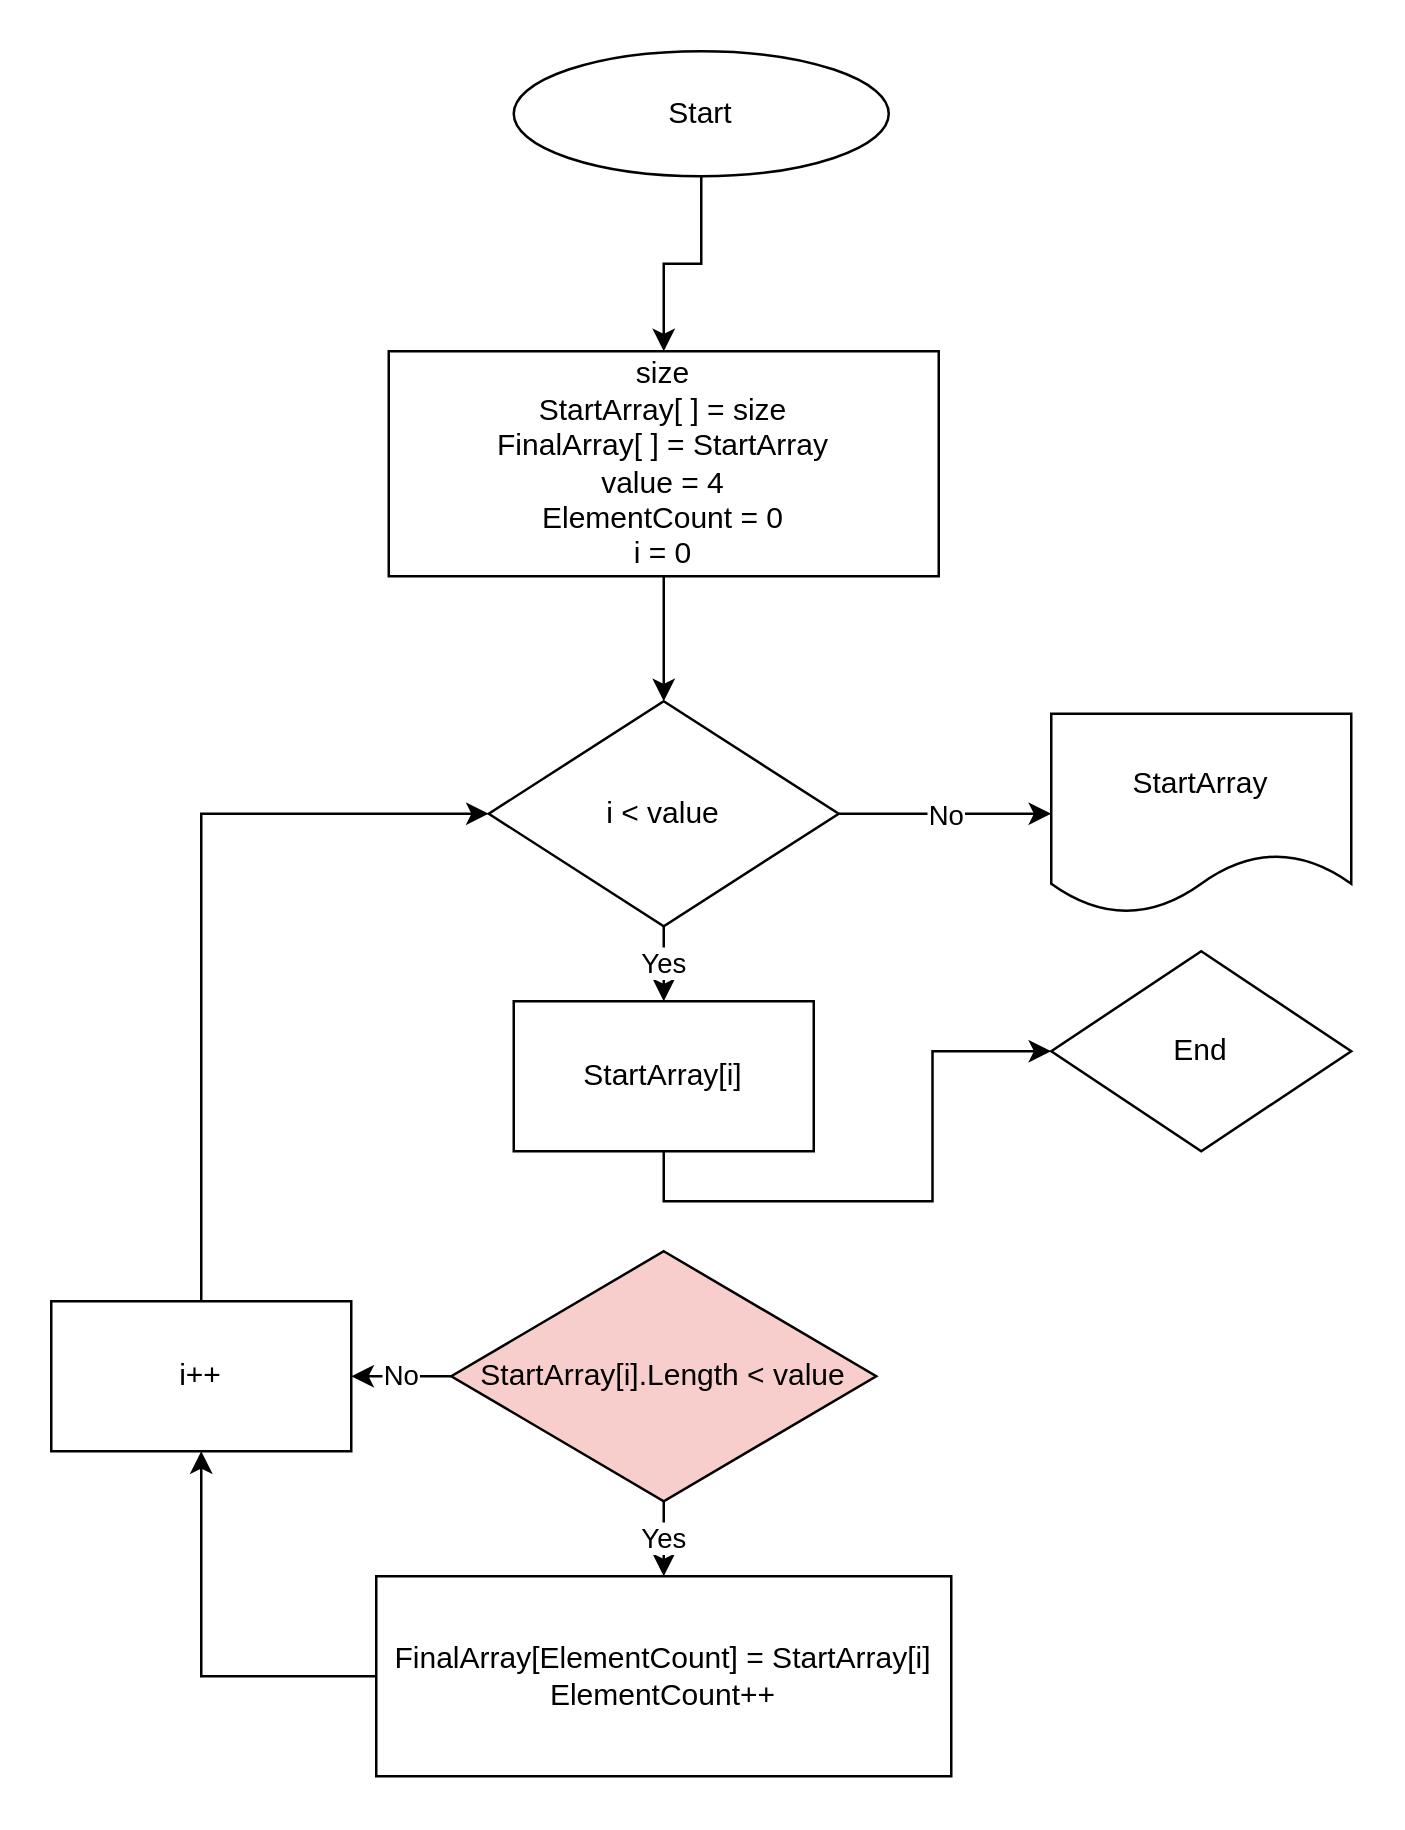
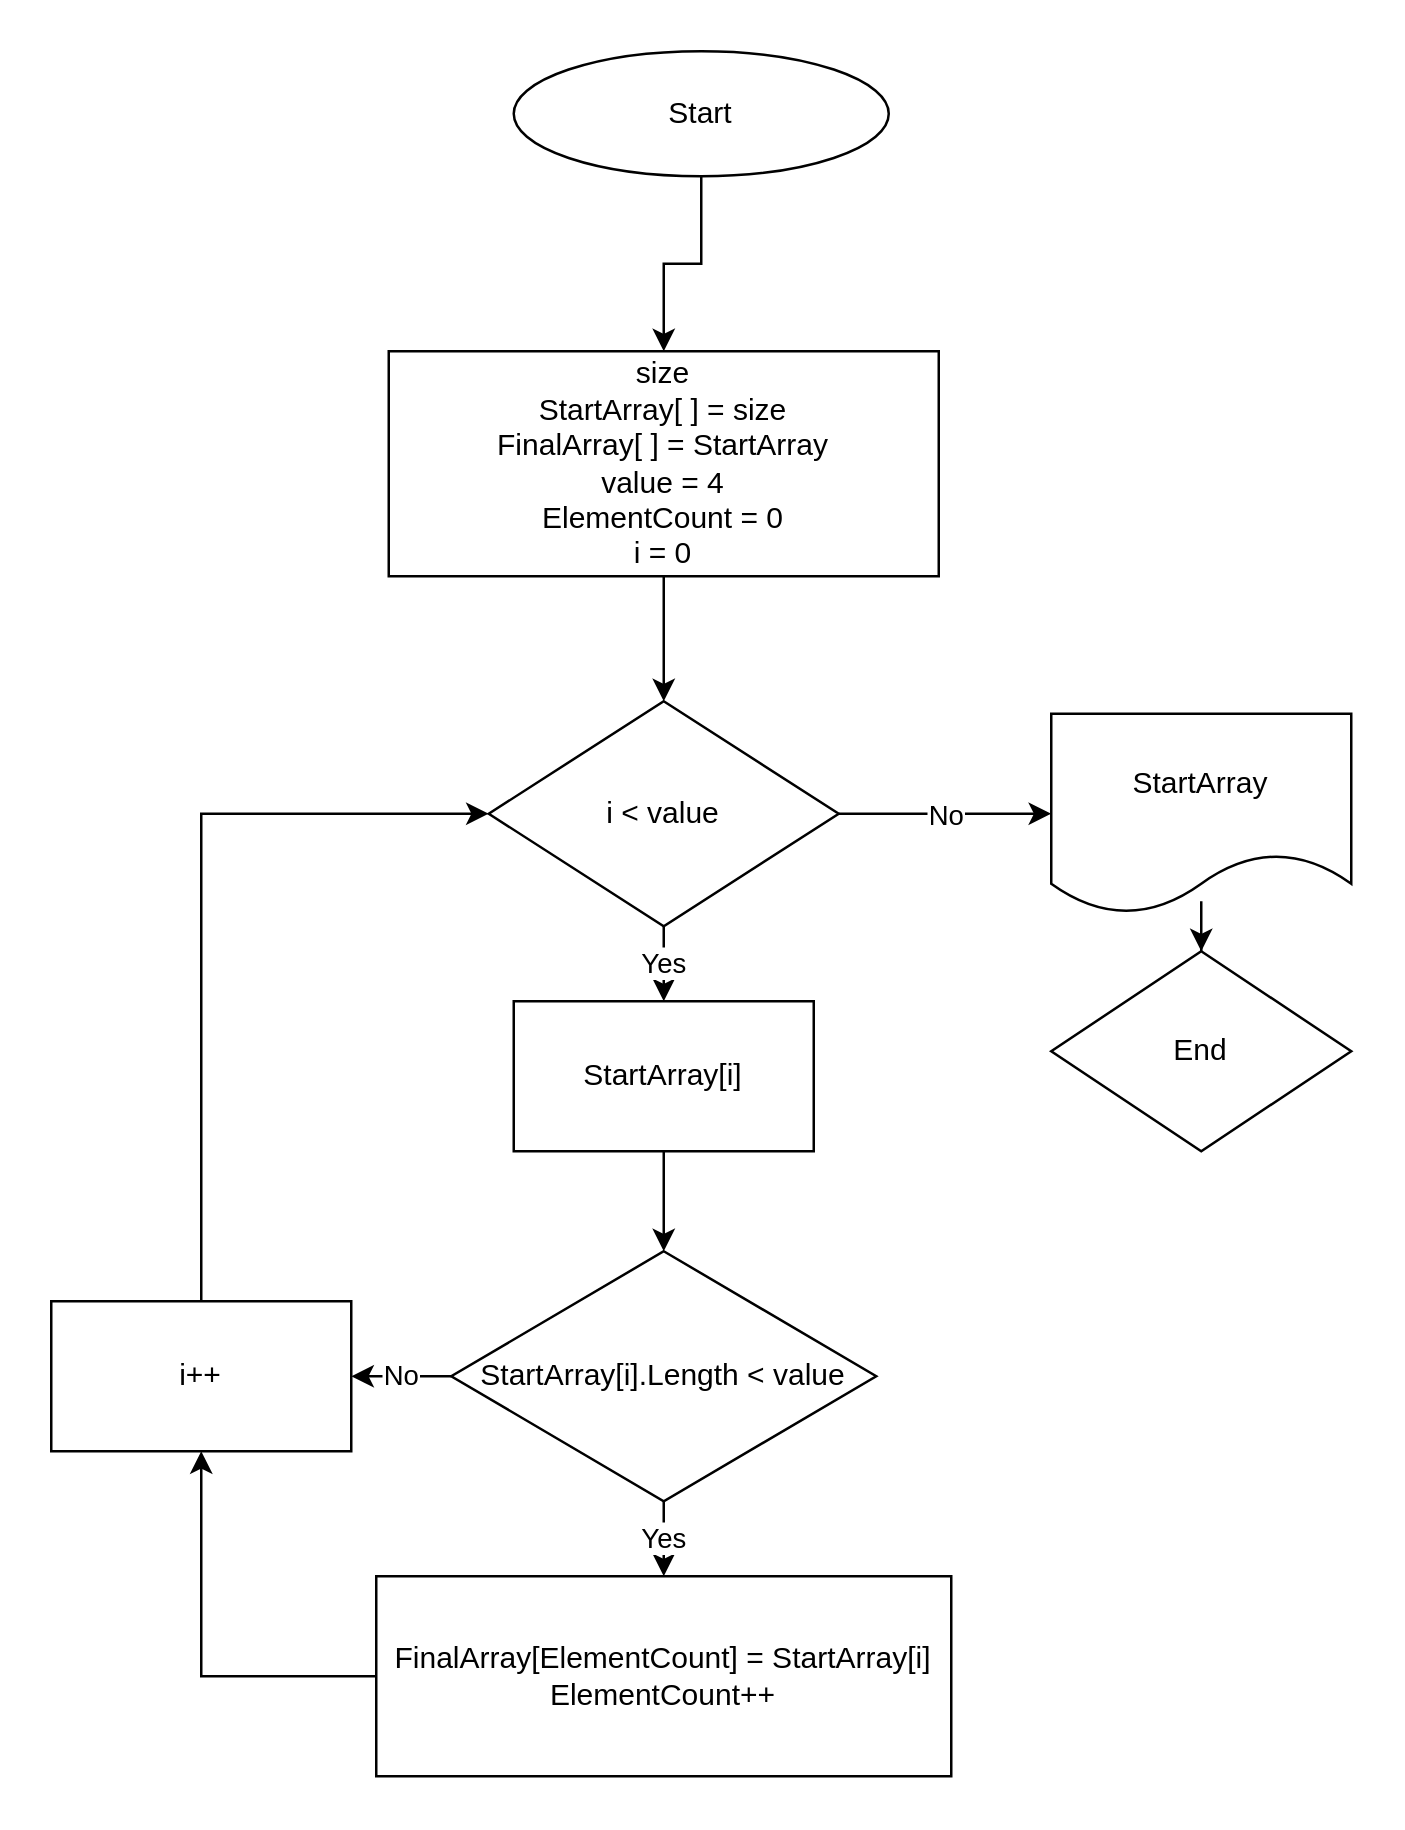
none -> (1201, 909)
(922, 1201) -> (664, 1216)
(664, 1376) -> (664, 1376)
